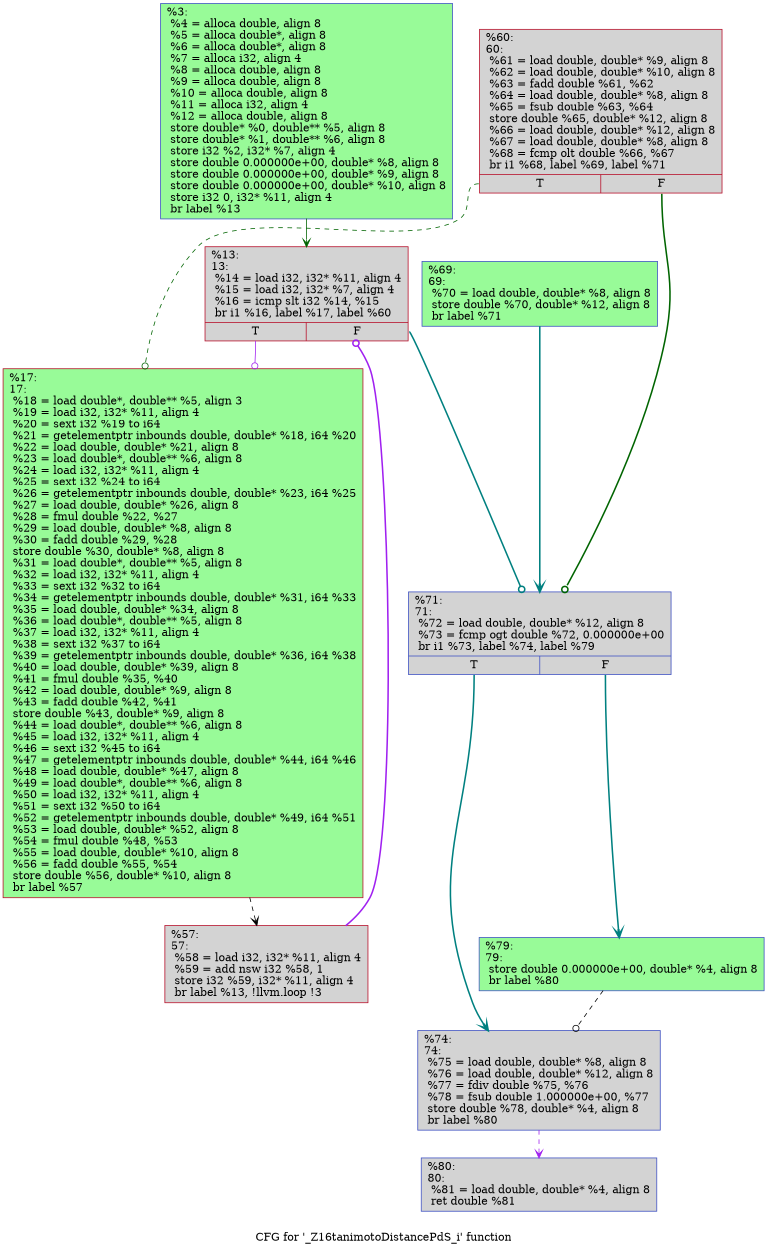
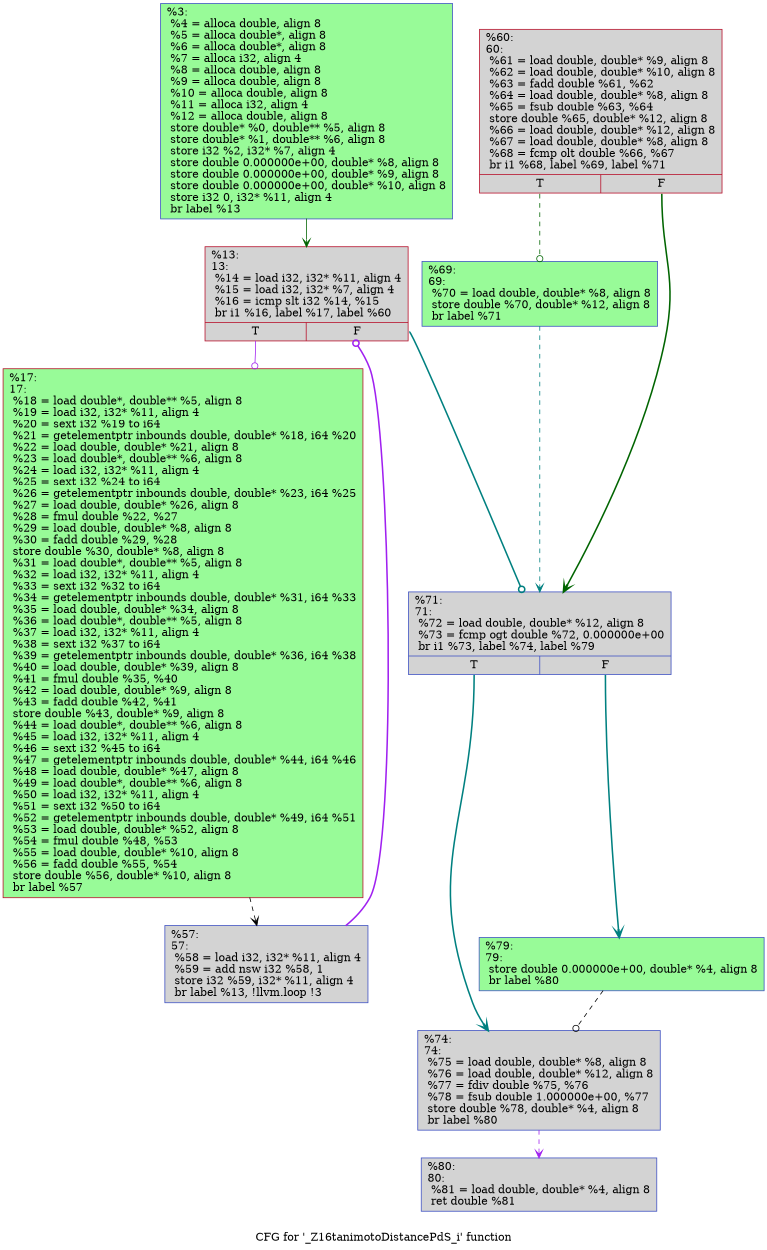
(285, 228) -> (540, 225)
(650, 397) -> (650, 397)
(126, 401) -> (126, 401)
(540, 455) -> (540, 455)
(266, 964) -> (266, 964)
